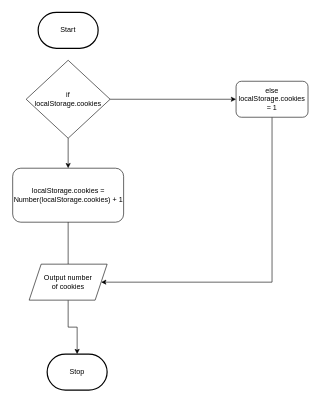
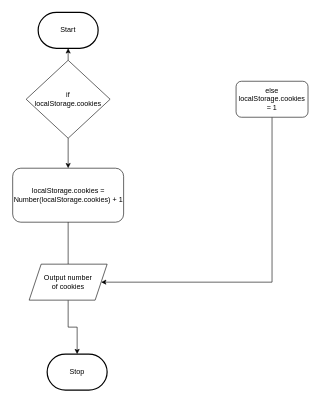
(230, 99) -> (68, 53)
